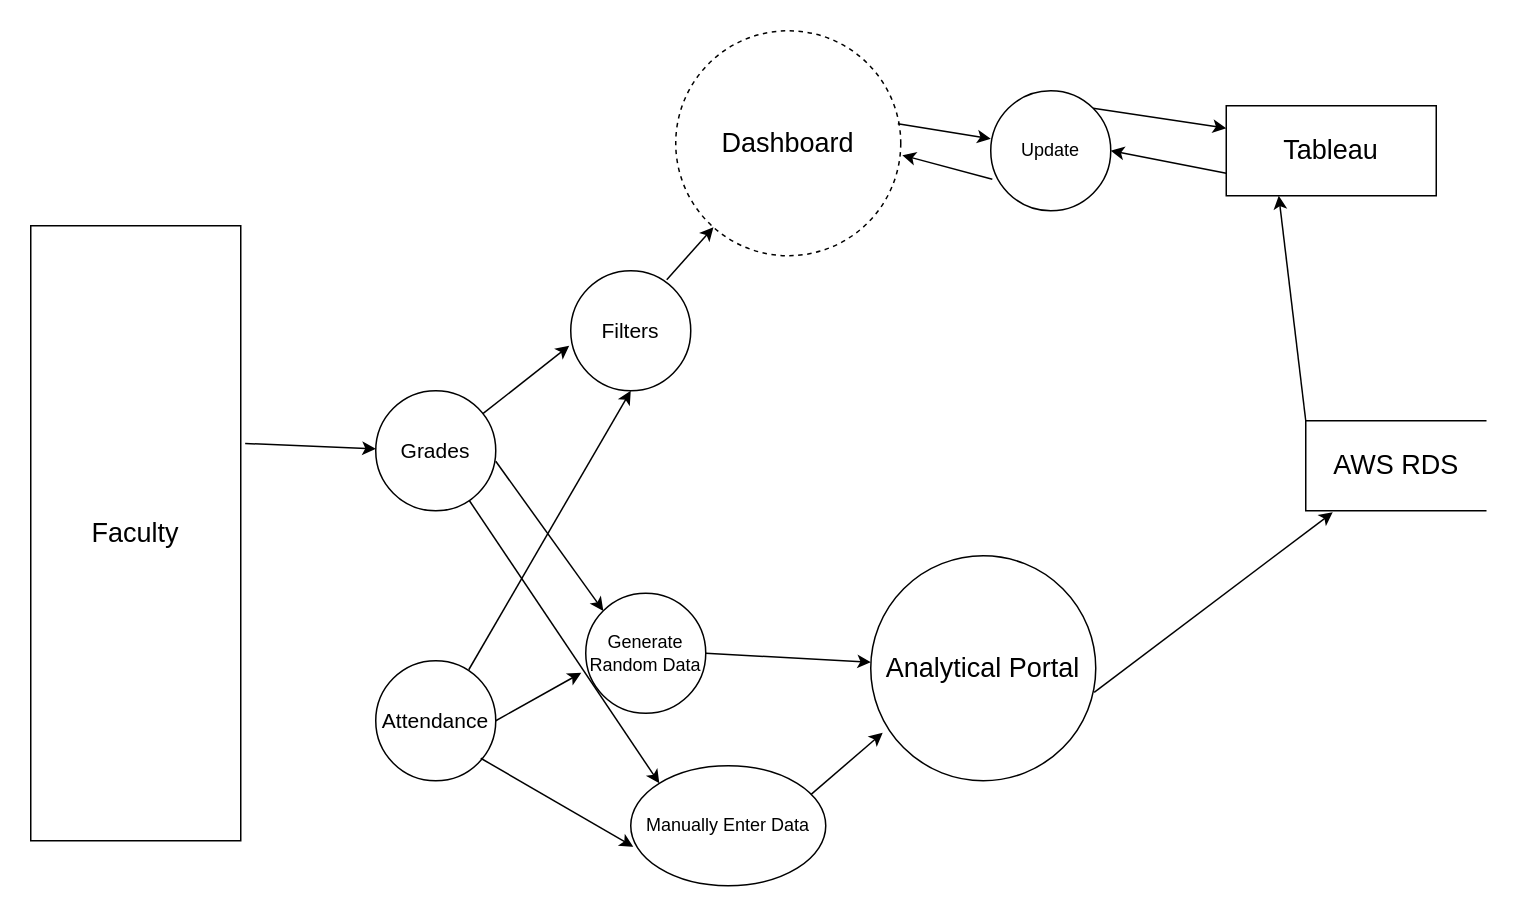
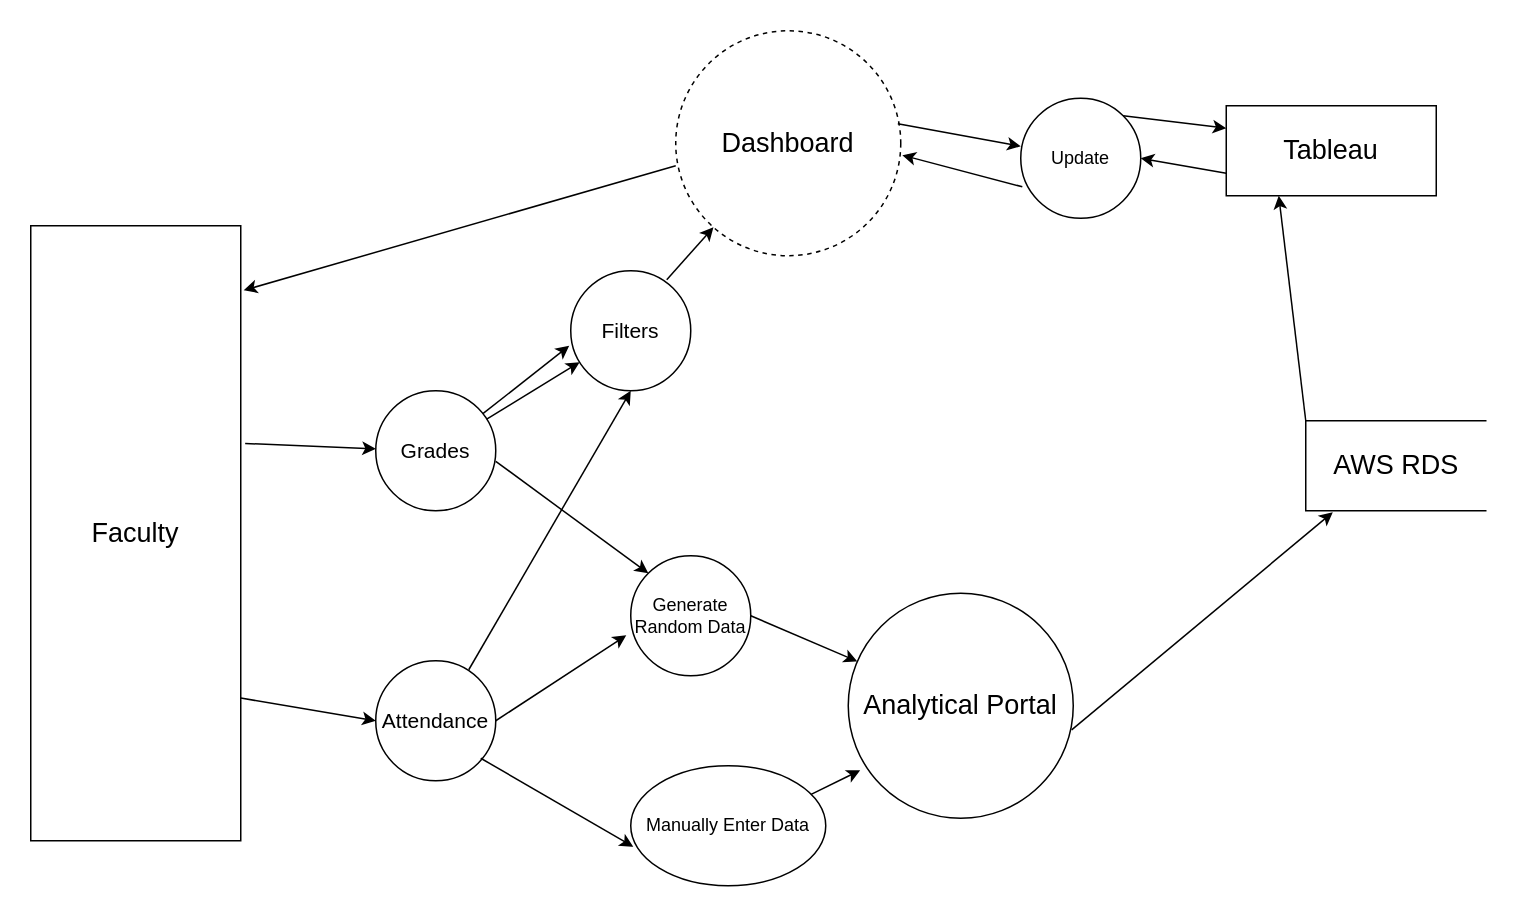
(1051, 151) -> (1081, 158)
none -> (464, 227)
(561, 638) -> (529, 393)
(646, 653) -> (691, 616)
(983, 668) -> (961, 706)
none -> (303, 709)
